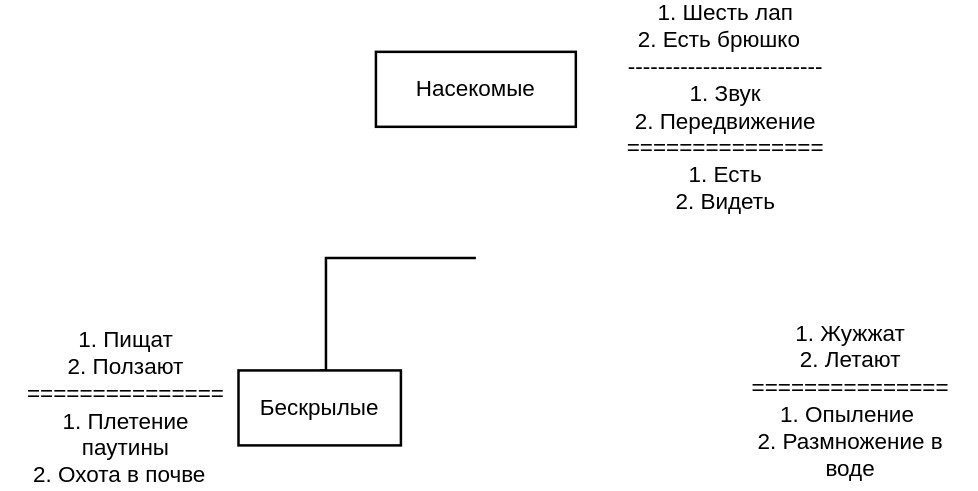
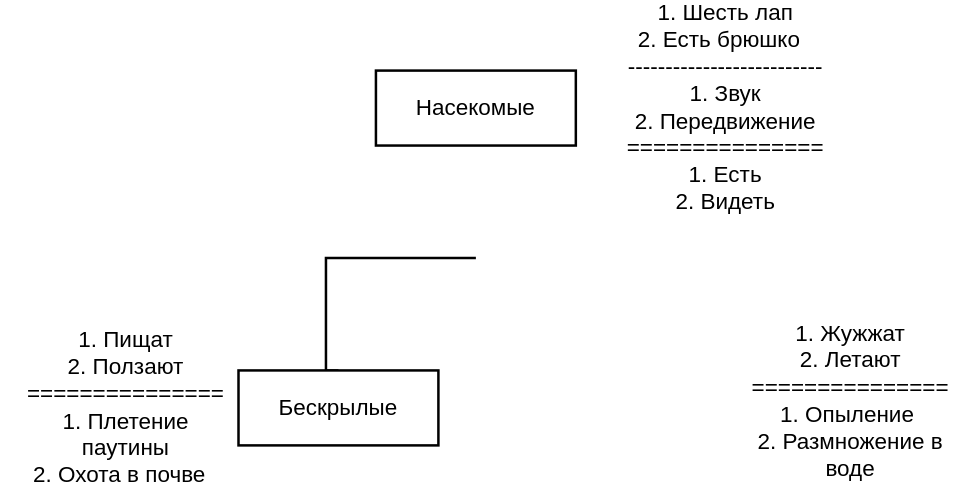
(476, 89) -> (476, 108)
(319, 408) -> (338, 408)
